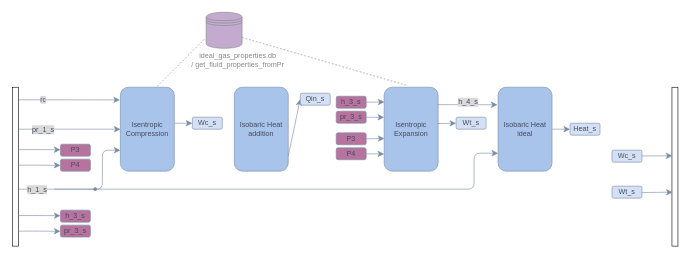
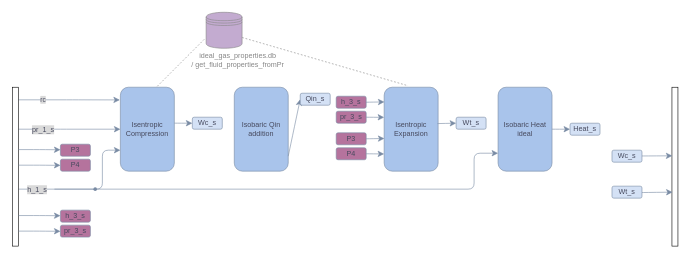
(460, 105) -> none
(261, 129) -> (261, 129)
